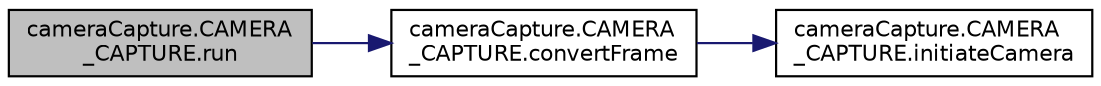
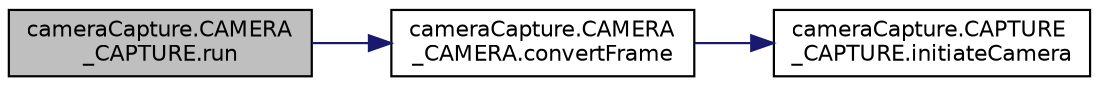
(544, 43) -> (543, 43)
(934, 43) -> (932, 43)
